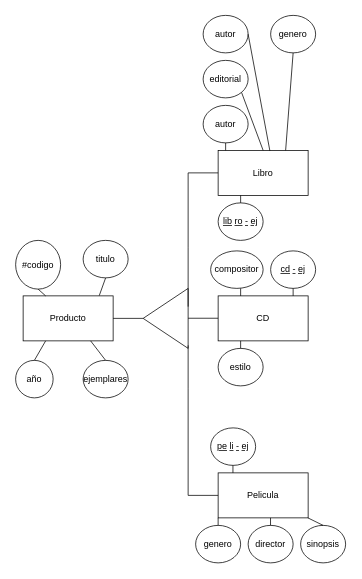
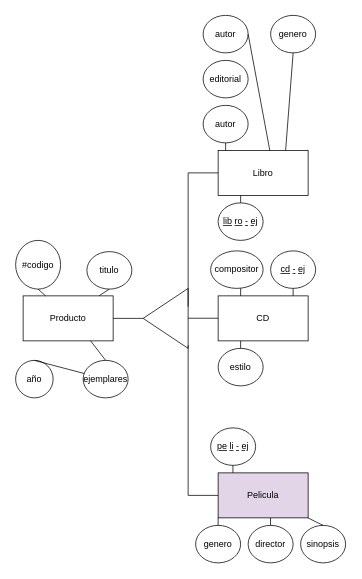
(252, 122) -> none
(105, 259) -> (109, 270)
(40, 351) -> (59, 367)
(263, 495) -> (263, 495)
